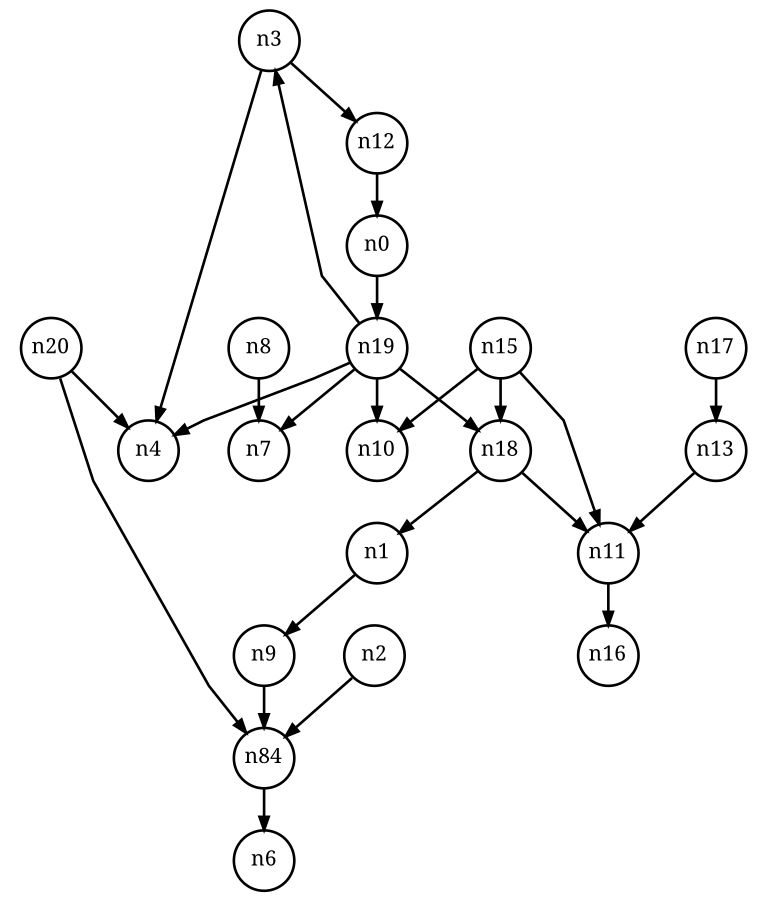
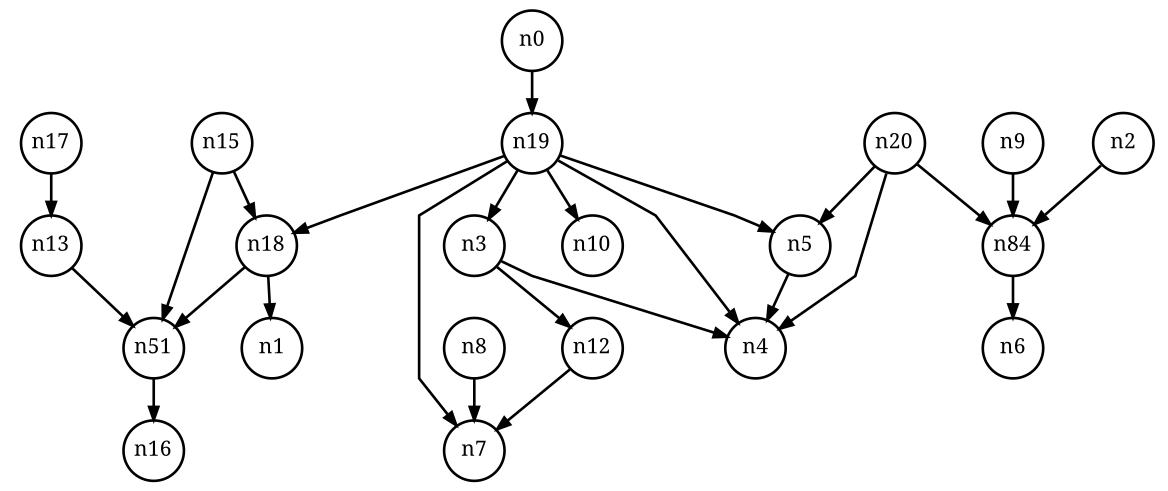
(377, 188) -> (539, 395)
none -> (800, 246)
(453, 388) -> none
(608, 553) -> (154, 348)
(326, 600) -> none
